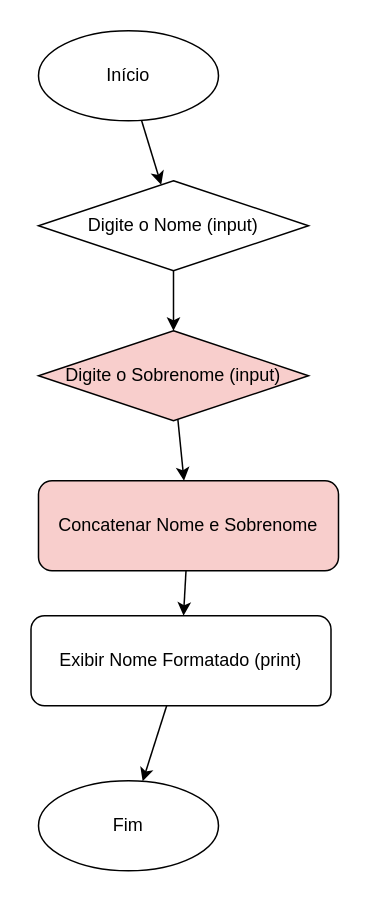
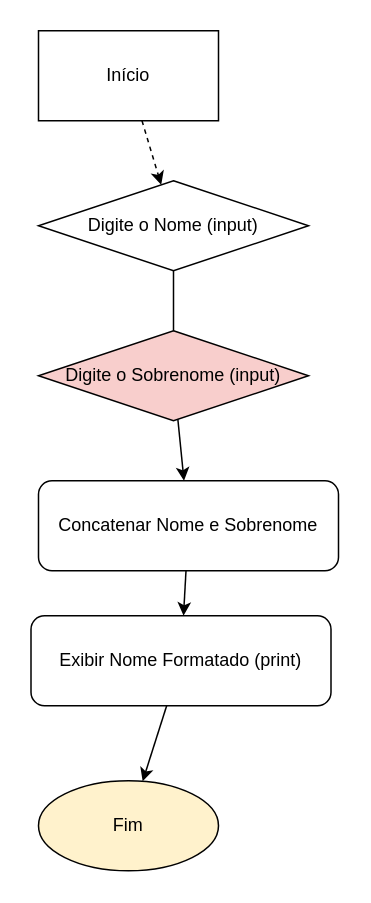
(128, 76) -> (128, 76)
(149, 147) -> (150, 147)
(173, 319) -> (173, 323)
(188, 526) -> (188, 526)
(128, 826) -> (128, 826)
